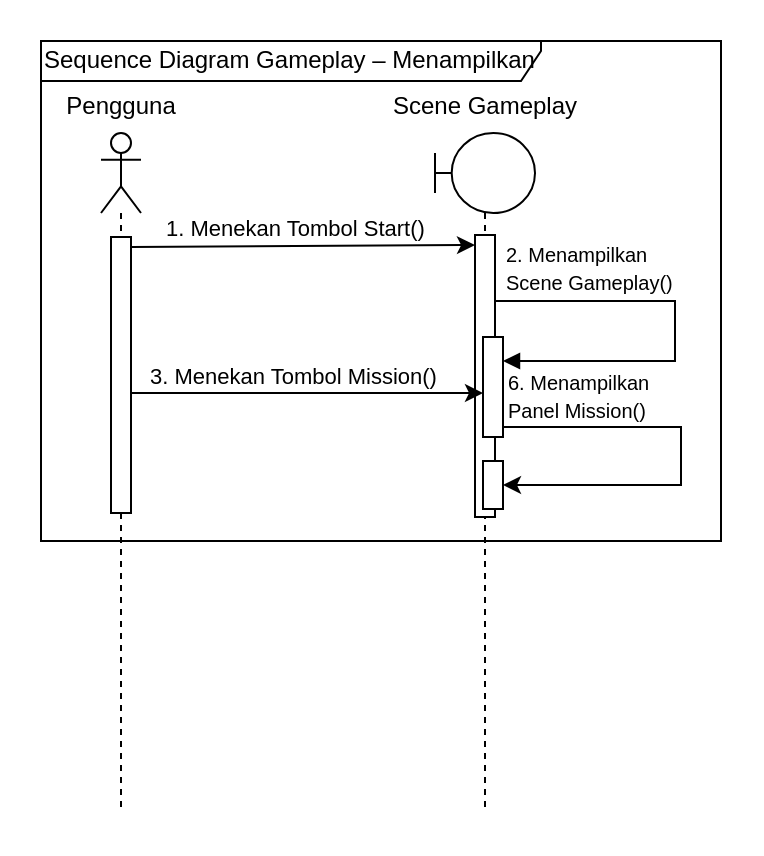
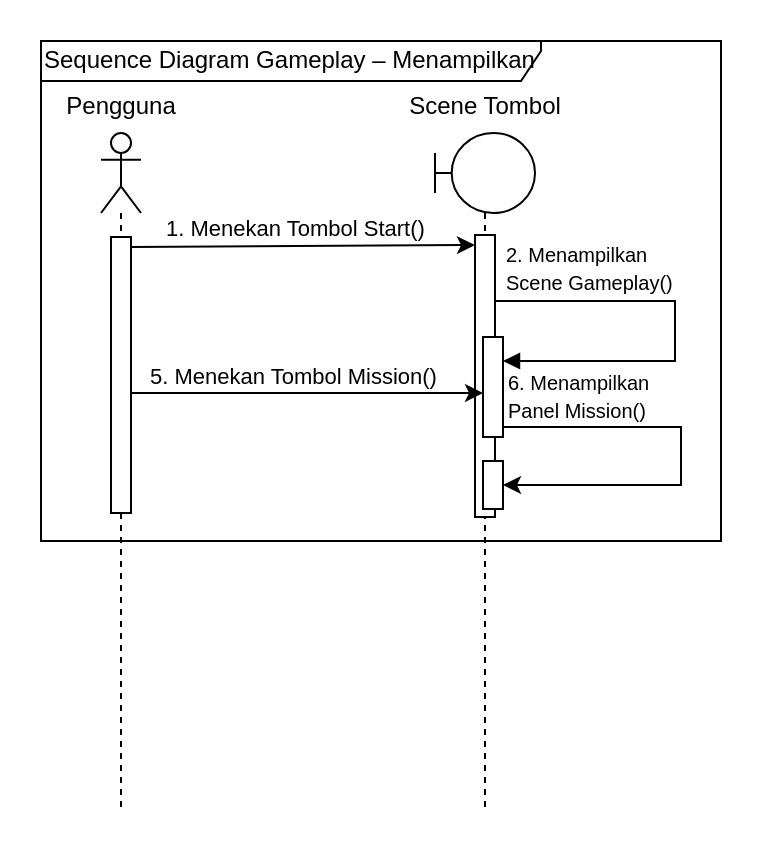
(486, 107) -> (486, 107)
(297, 377) -> (297, 377)
